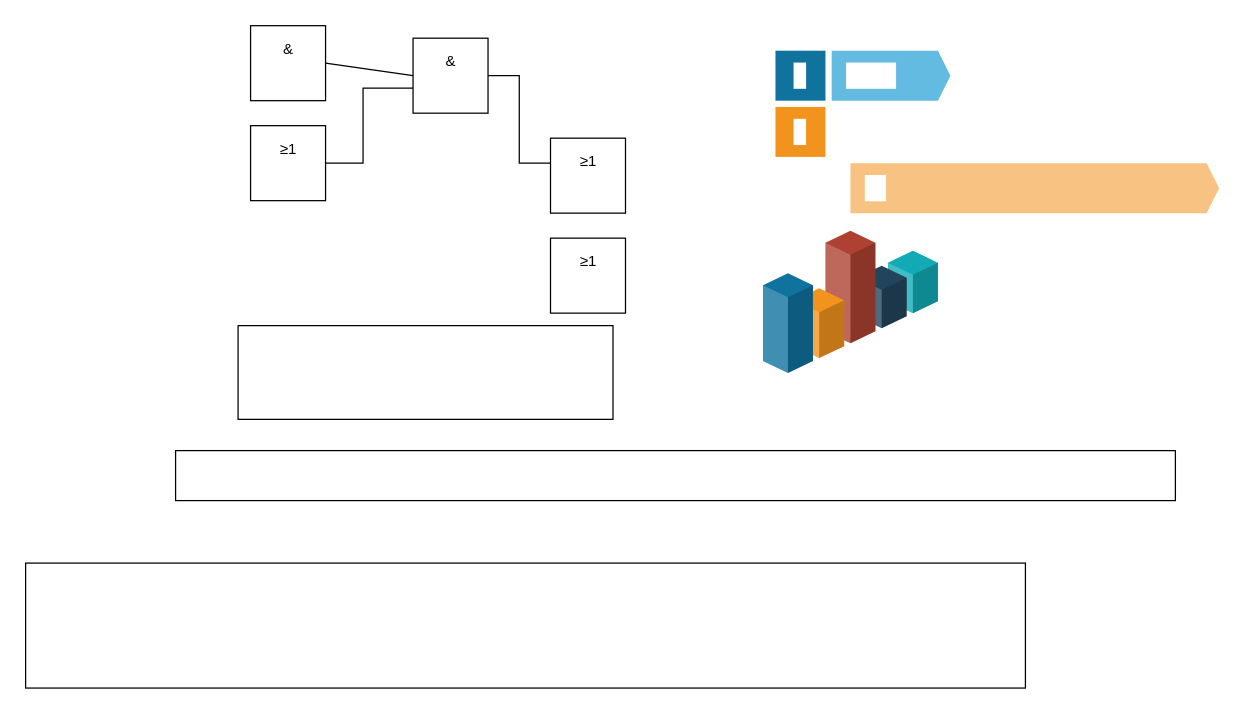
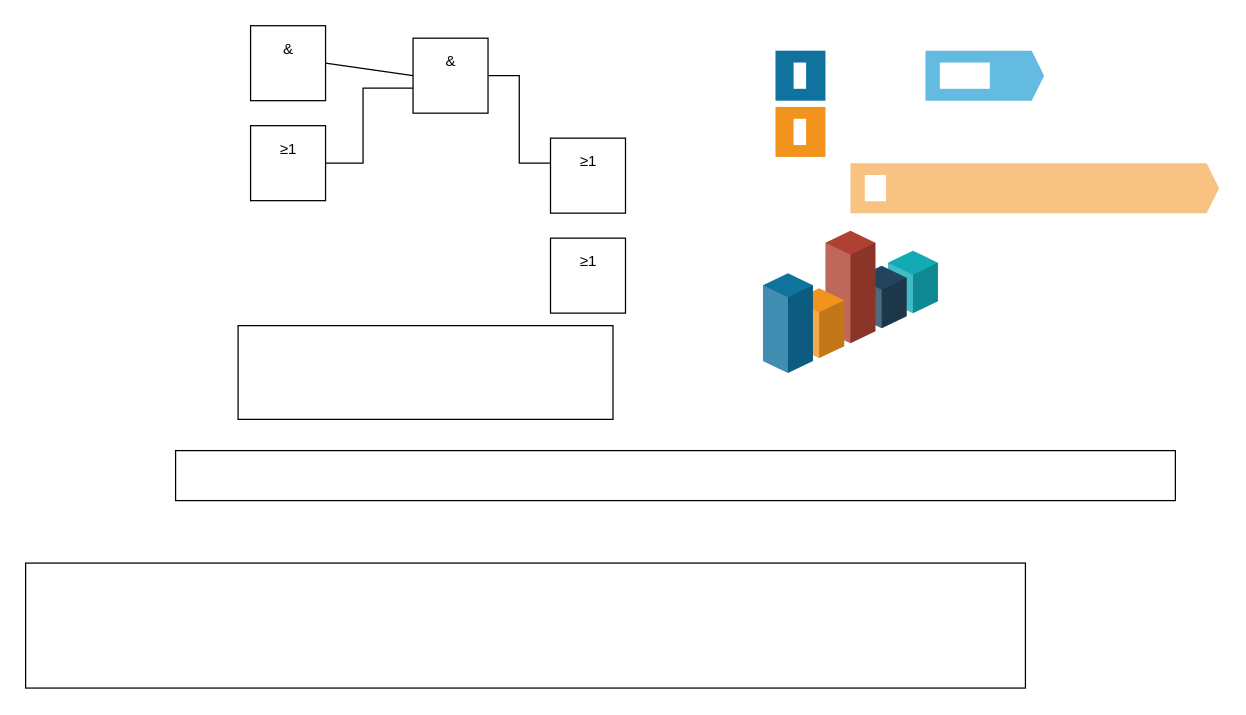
(891, 76) -> (985, 76)
